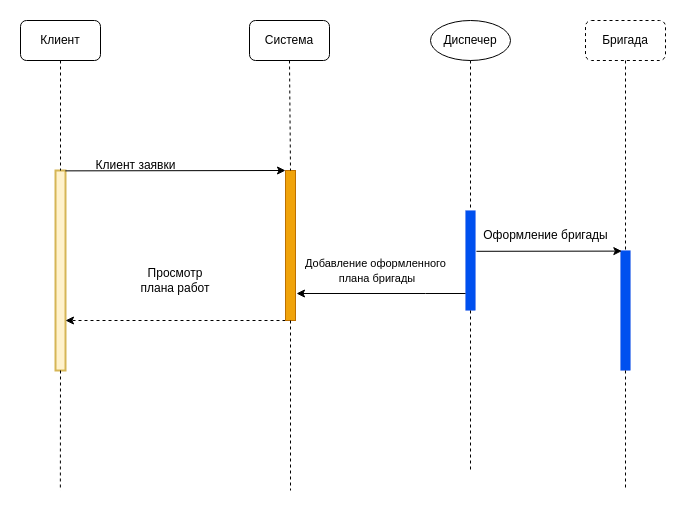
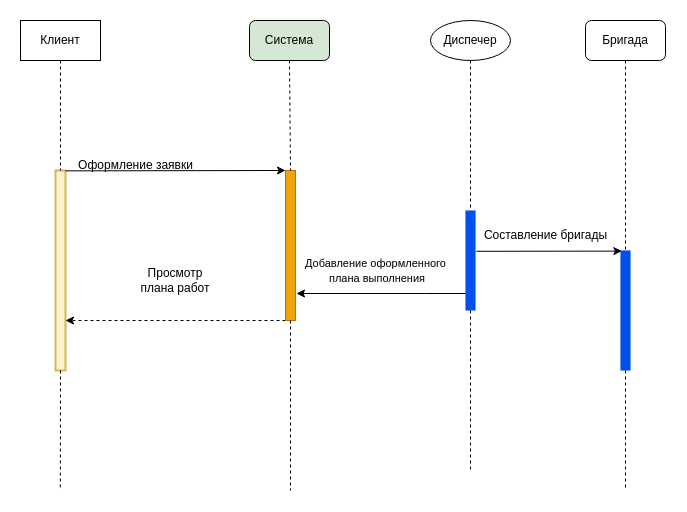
(61, 41) -> (61, 41)
(290, 41) -> (290, 41)
(626, 41) -> (626, 41)
(136, 166) -> (136, 166)
(546, 236) -> (546, 236)
(378, 271) -> (378, 271)
